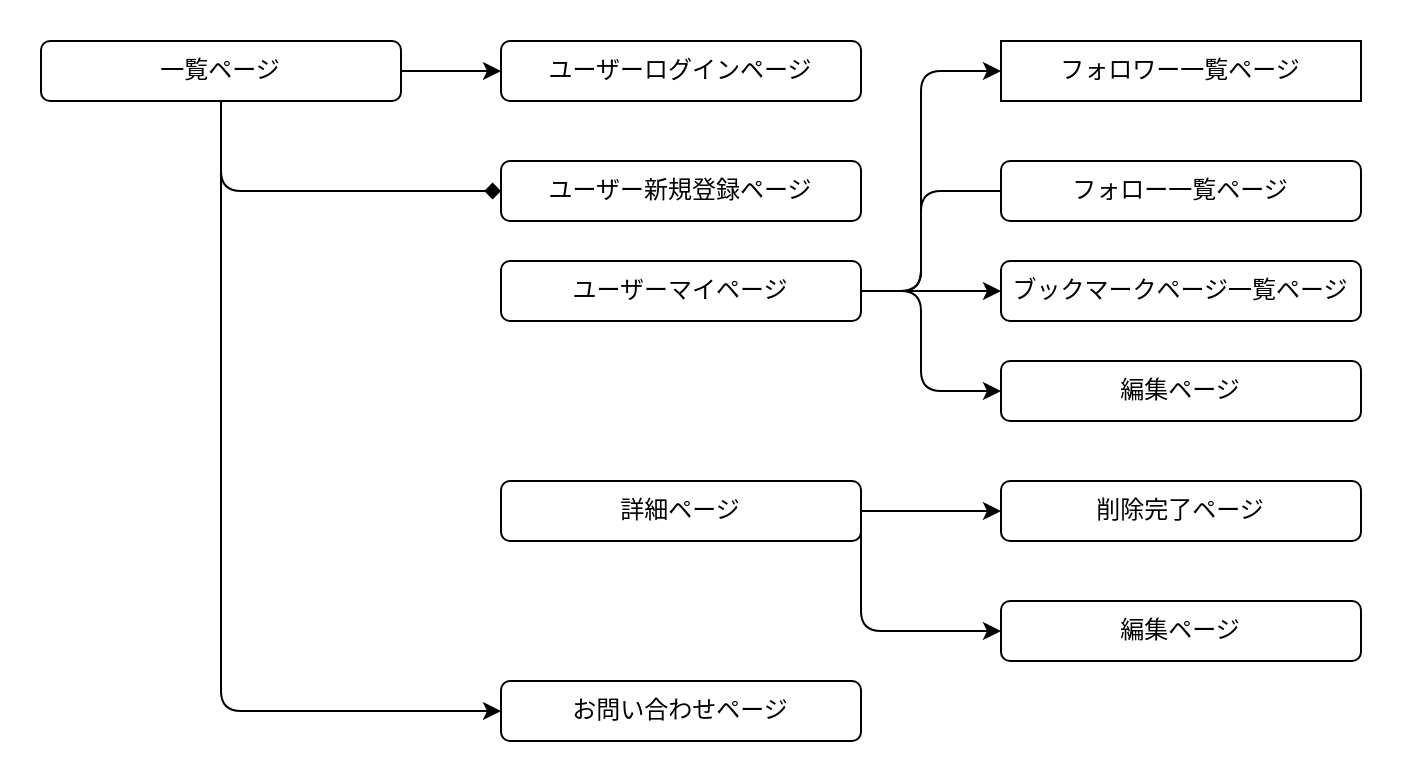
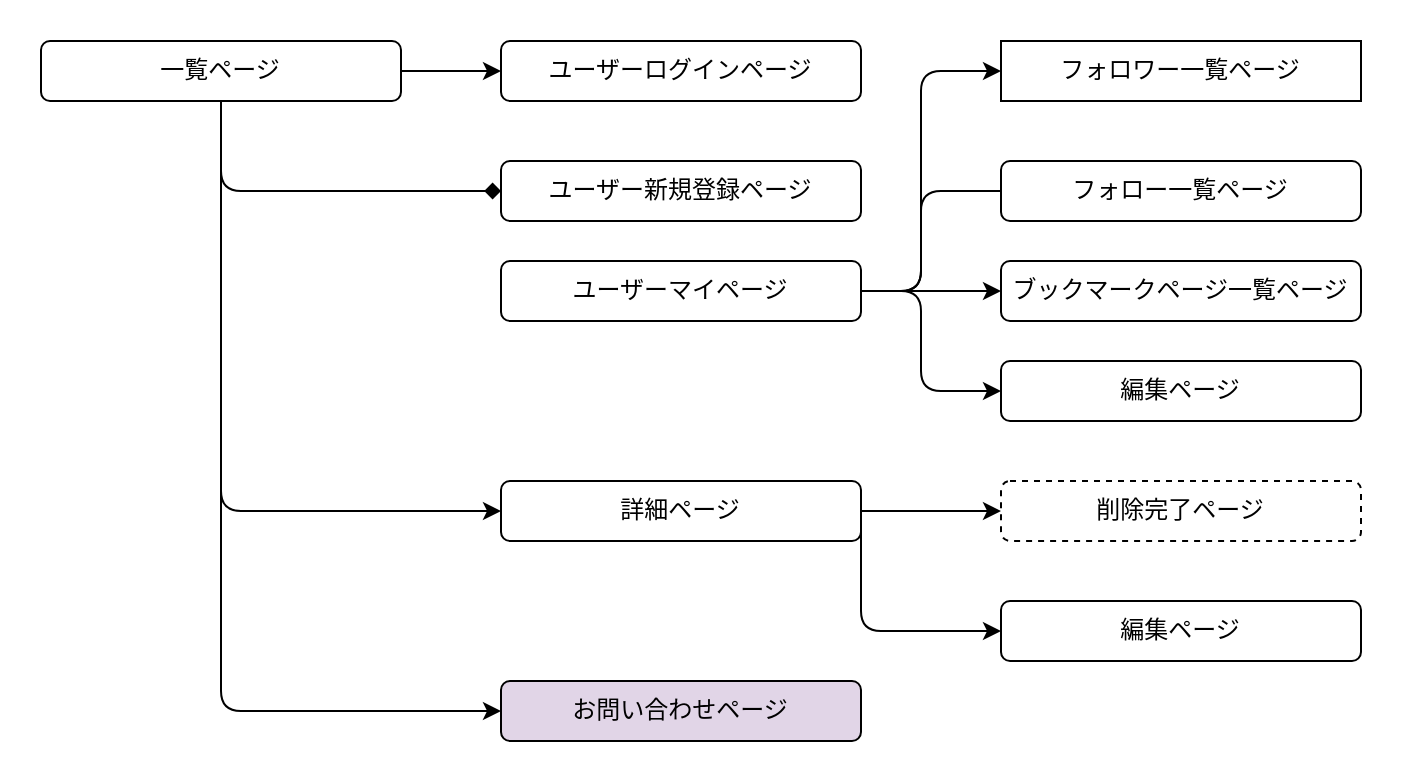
none -> (357, 511)
(1181, 511) -> (1181, 511)
(681, 711) -> (681, 711)
